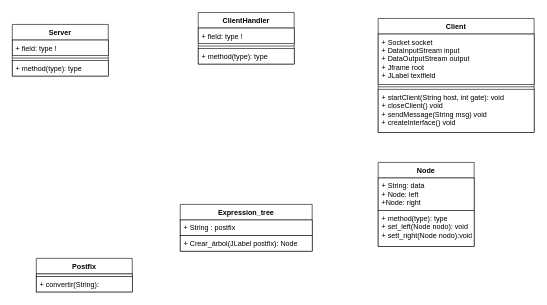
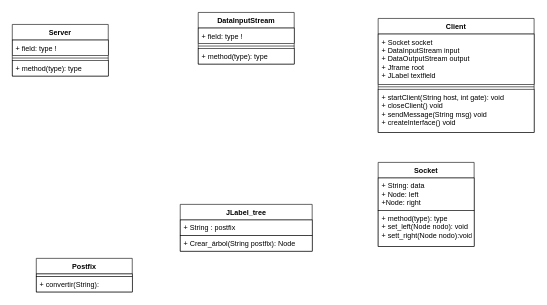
(246, 20) -> (246, 20)
(426, 170) -> (426, 170)
(246, 212) -> (246, 212)
(248, 244) -> (248, 244)
